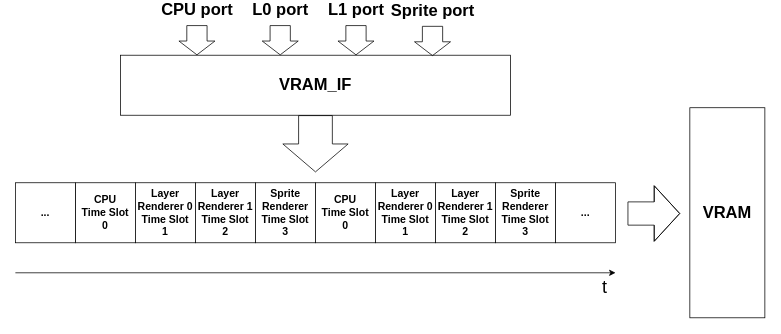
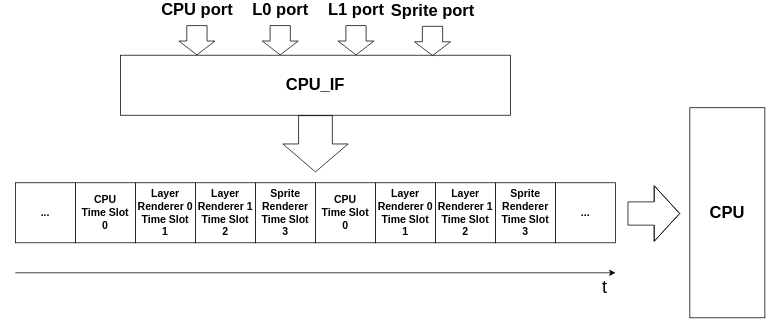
(315, 85) -> (315, 85)
(727, 213) -> (727, 213)
